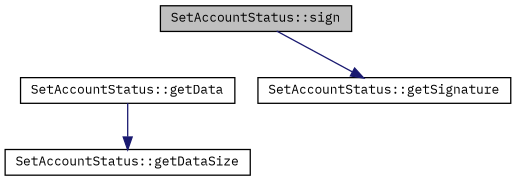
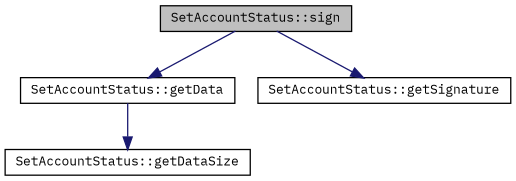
none -> (198, 51)
